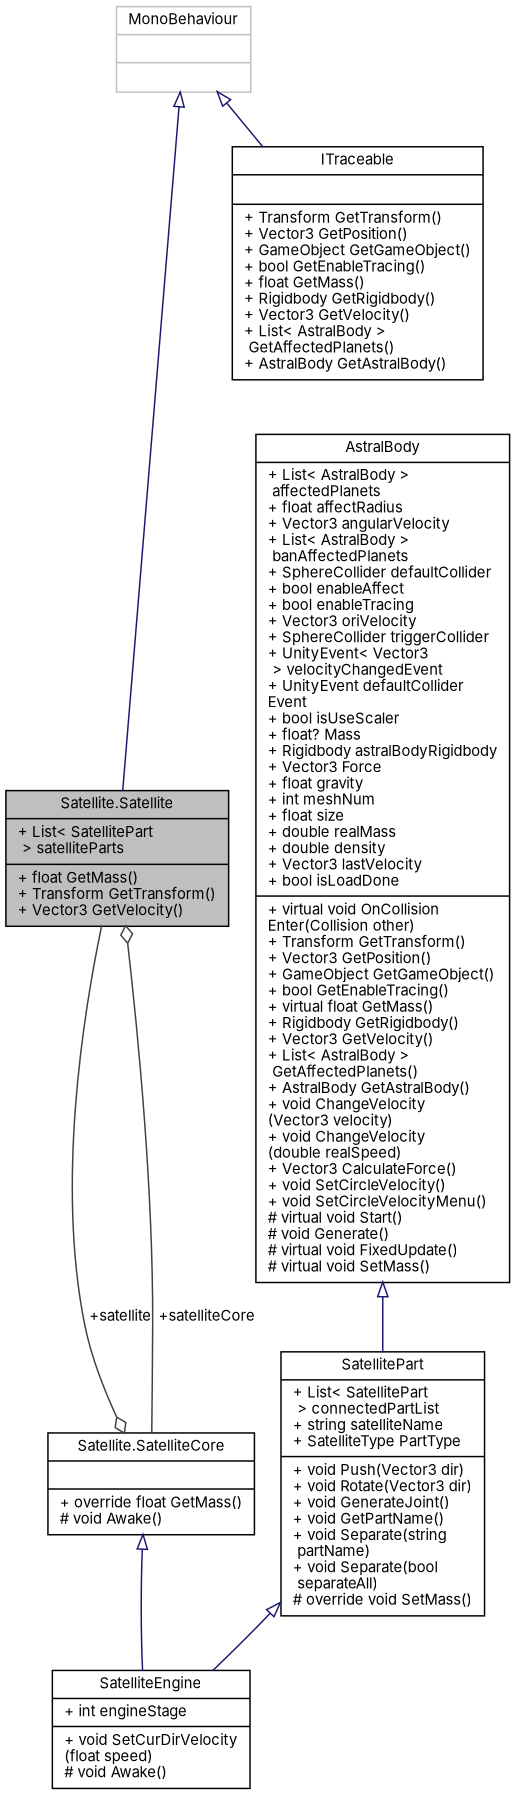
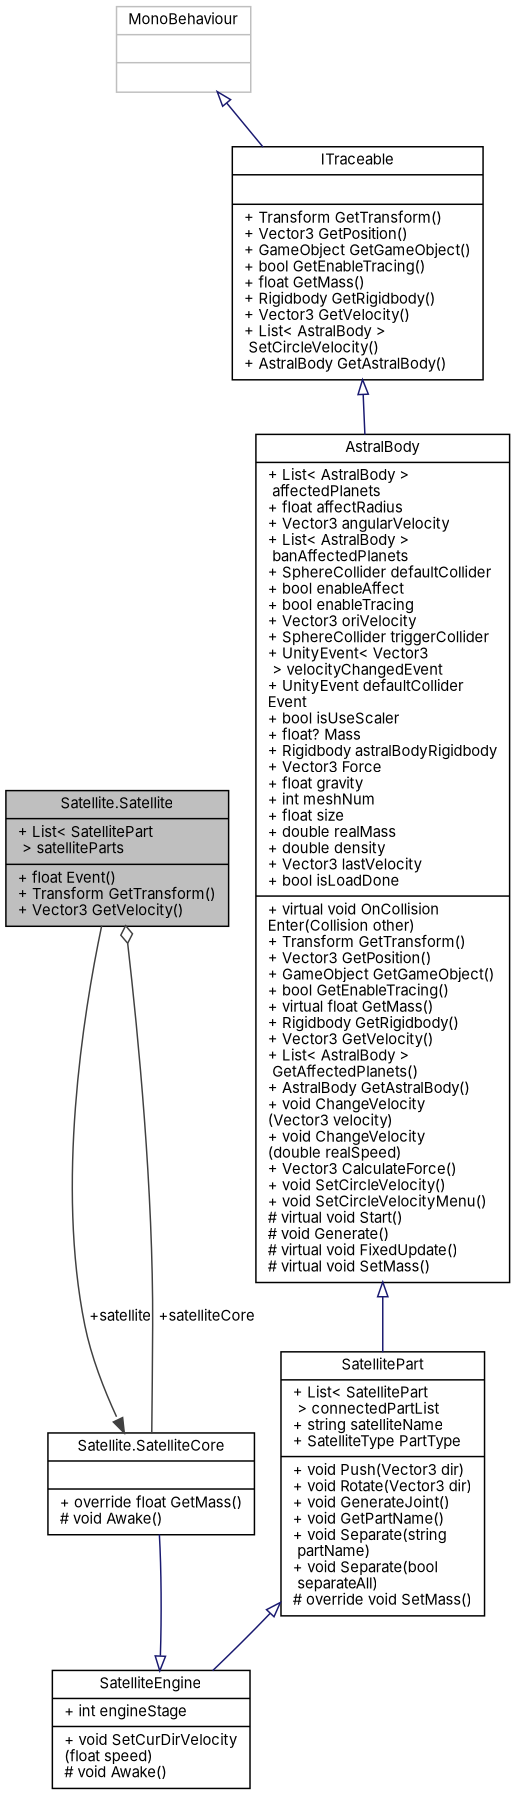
(320, 348) -> (312, 348)
none -> (364, 415)
(151, 449) -> none
(78, 878) -> (67, 878)
(73, 1173) -> (73, 1173)
(141, 1610) -> (161, 1595)
